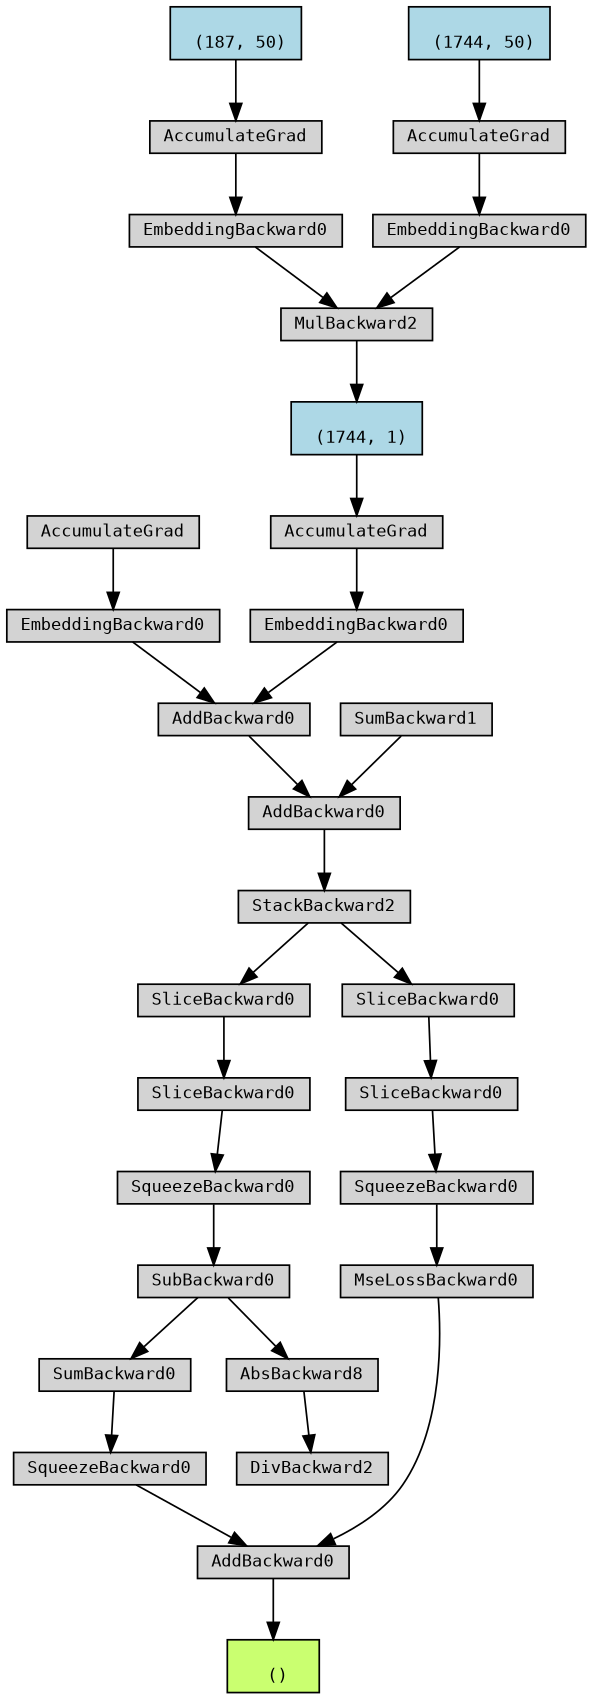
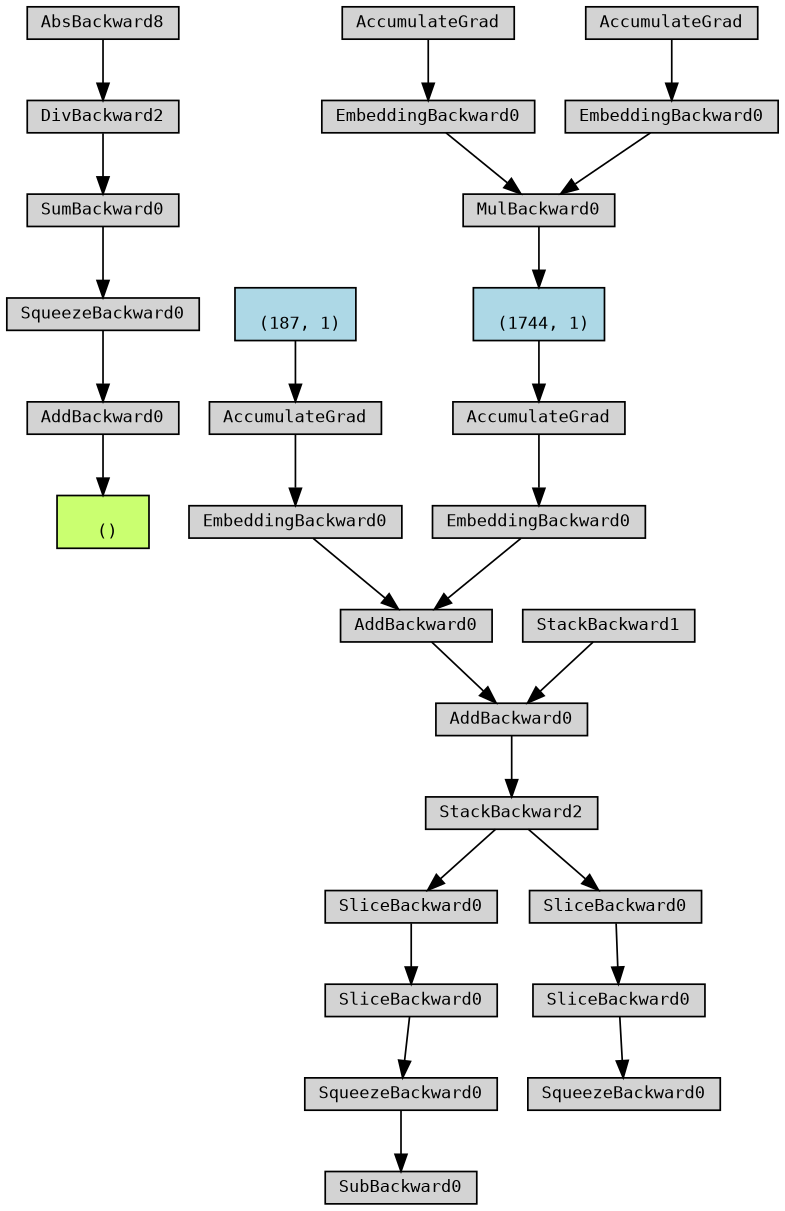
(236, 33) -> none
(479, 33) -> none
none -> (295, 314)
(357, 324) -> (539, 210)
(416, 719) -> (609, 626)
(437, 1281) -> none
(171, 1322) -> (103, 155)
(252, 1322) -> none
